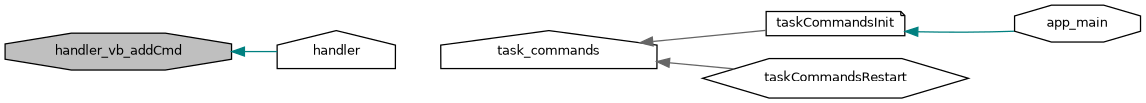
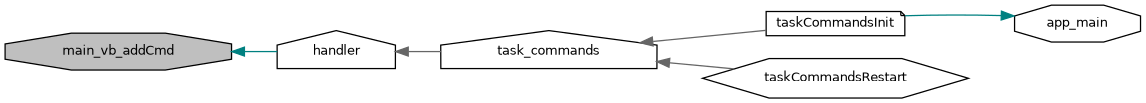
(966, 32) -> (953, 15)
(118, 52) -> (118, 52)
none -> (425, 52)
